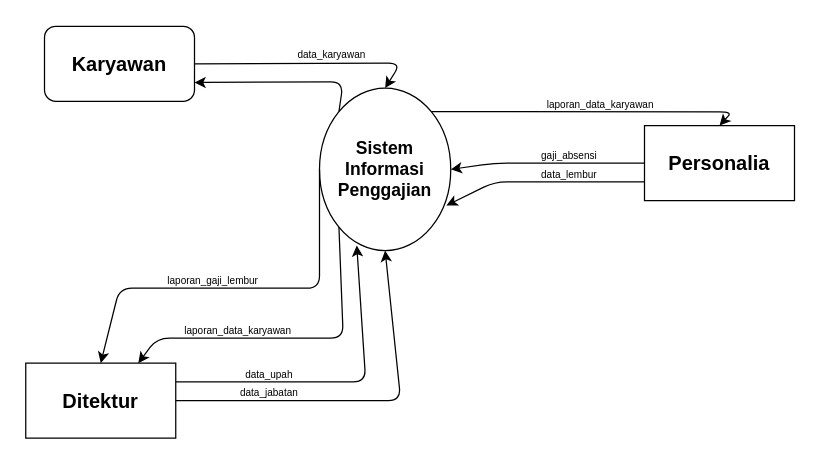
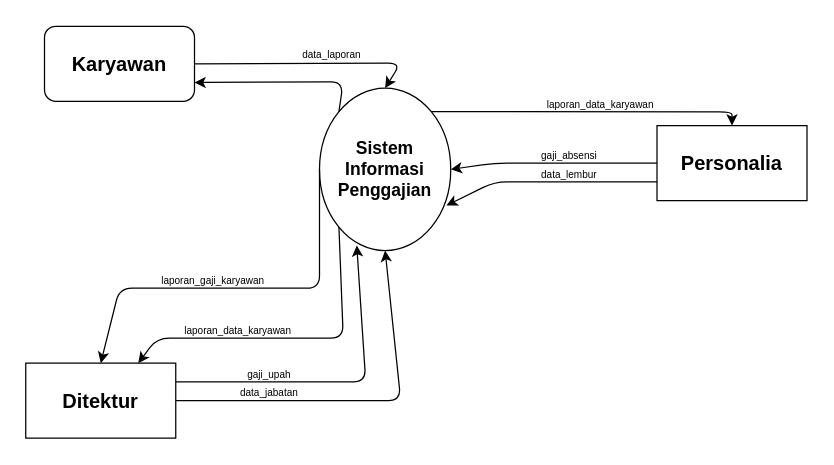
(332, 53) -> (332, 53)
(719, 163) -> (732, 163)
(213, 279) -> (213, 279)
(269, 373) -> (269, 373)
